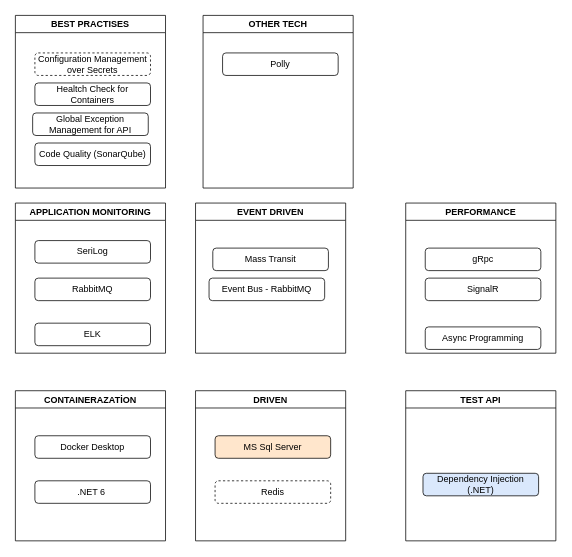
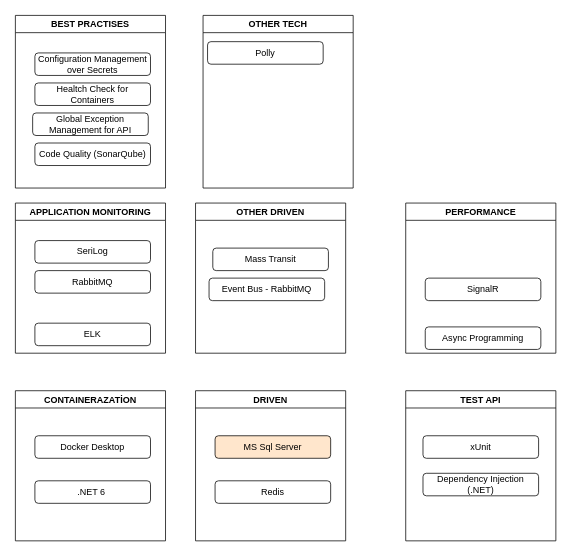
(93, 64) -> (93, 64)
(280, 64) -> (265, 53)
(270, 212) -> (270, 212)
(483, 259) -> none
(93, 289) -> (93, 282)
none -> (480, 447)
(480, 484) -> (480, 484)
(273, 492) -> (273, 492)
